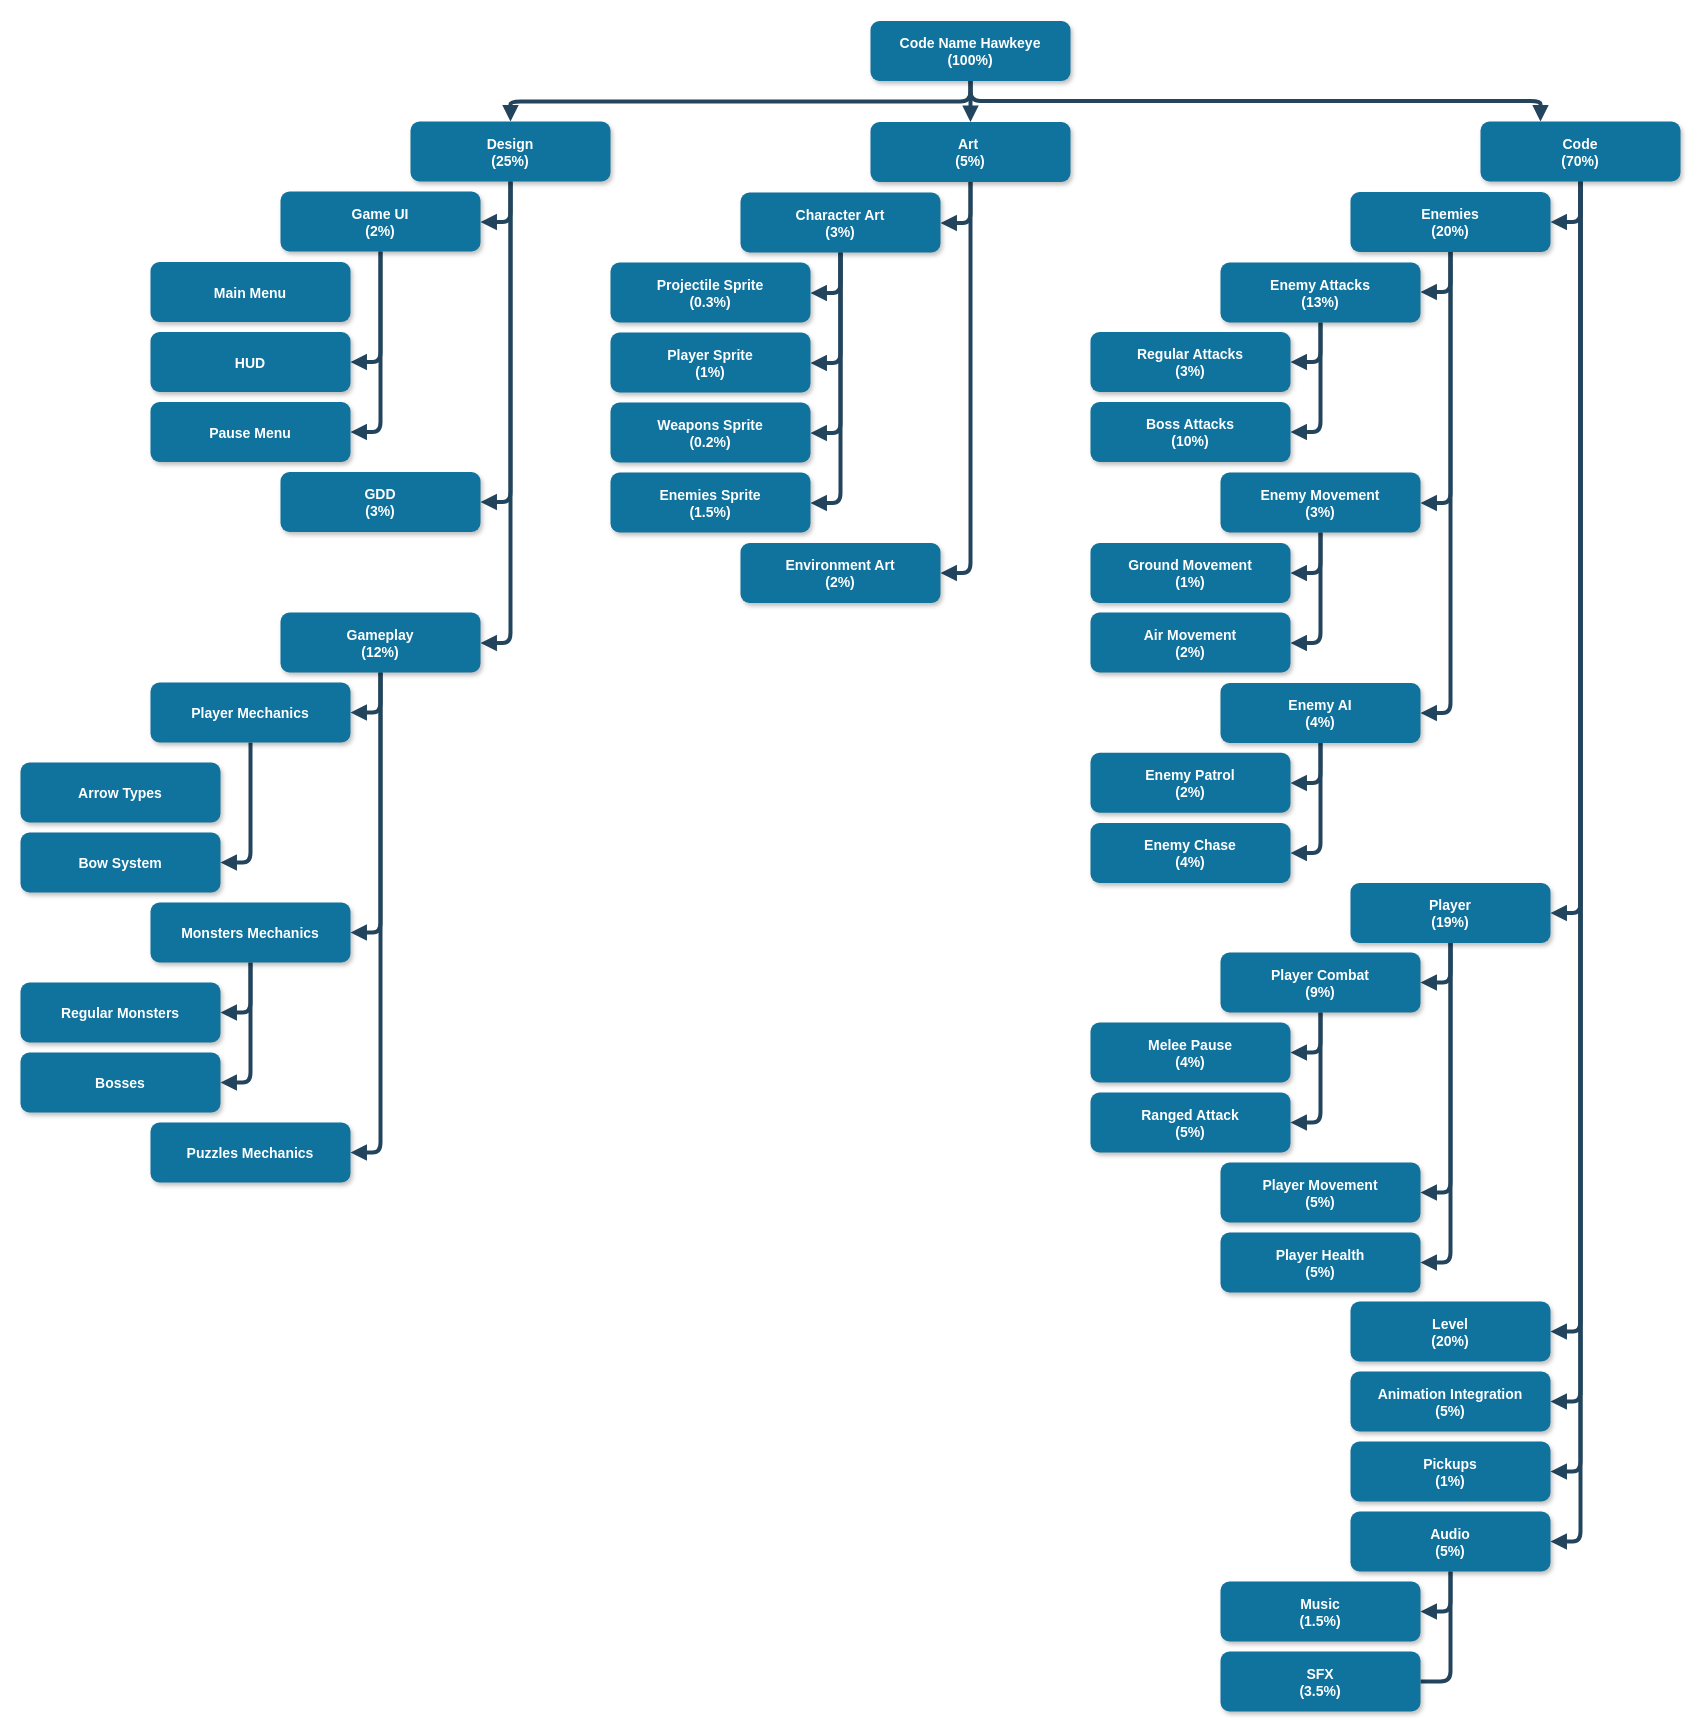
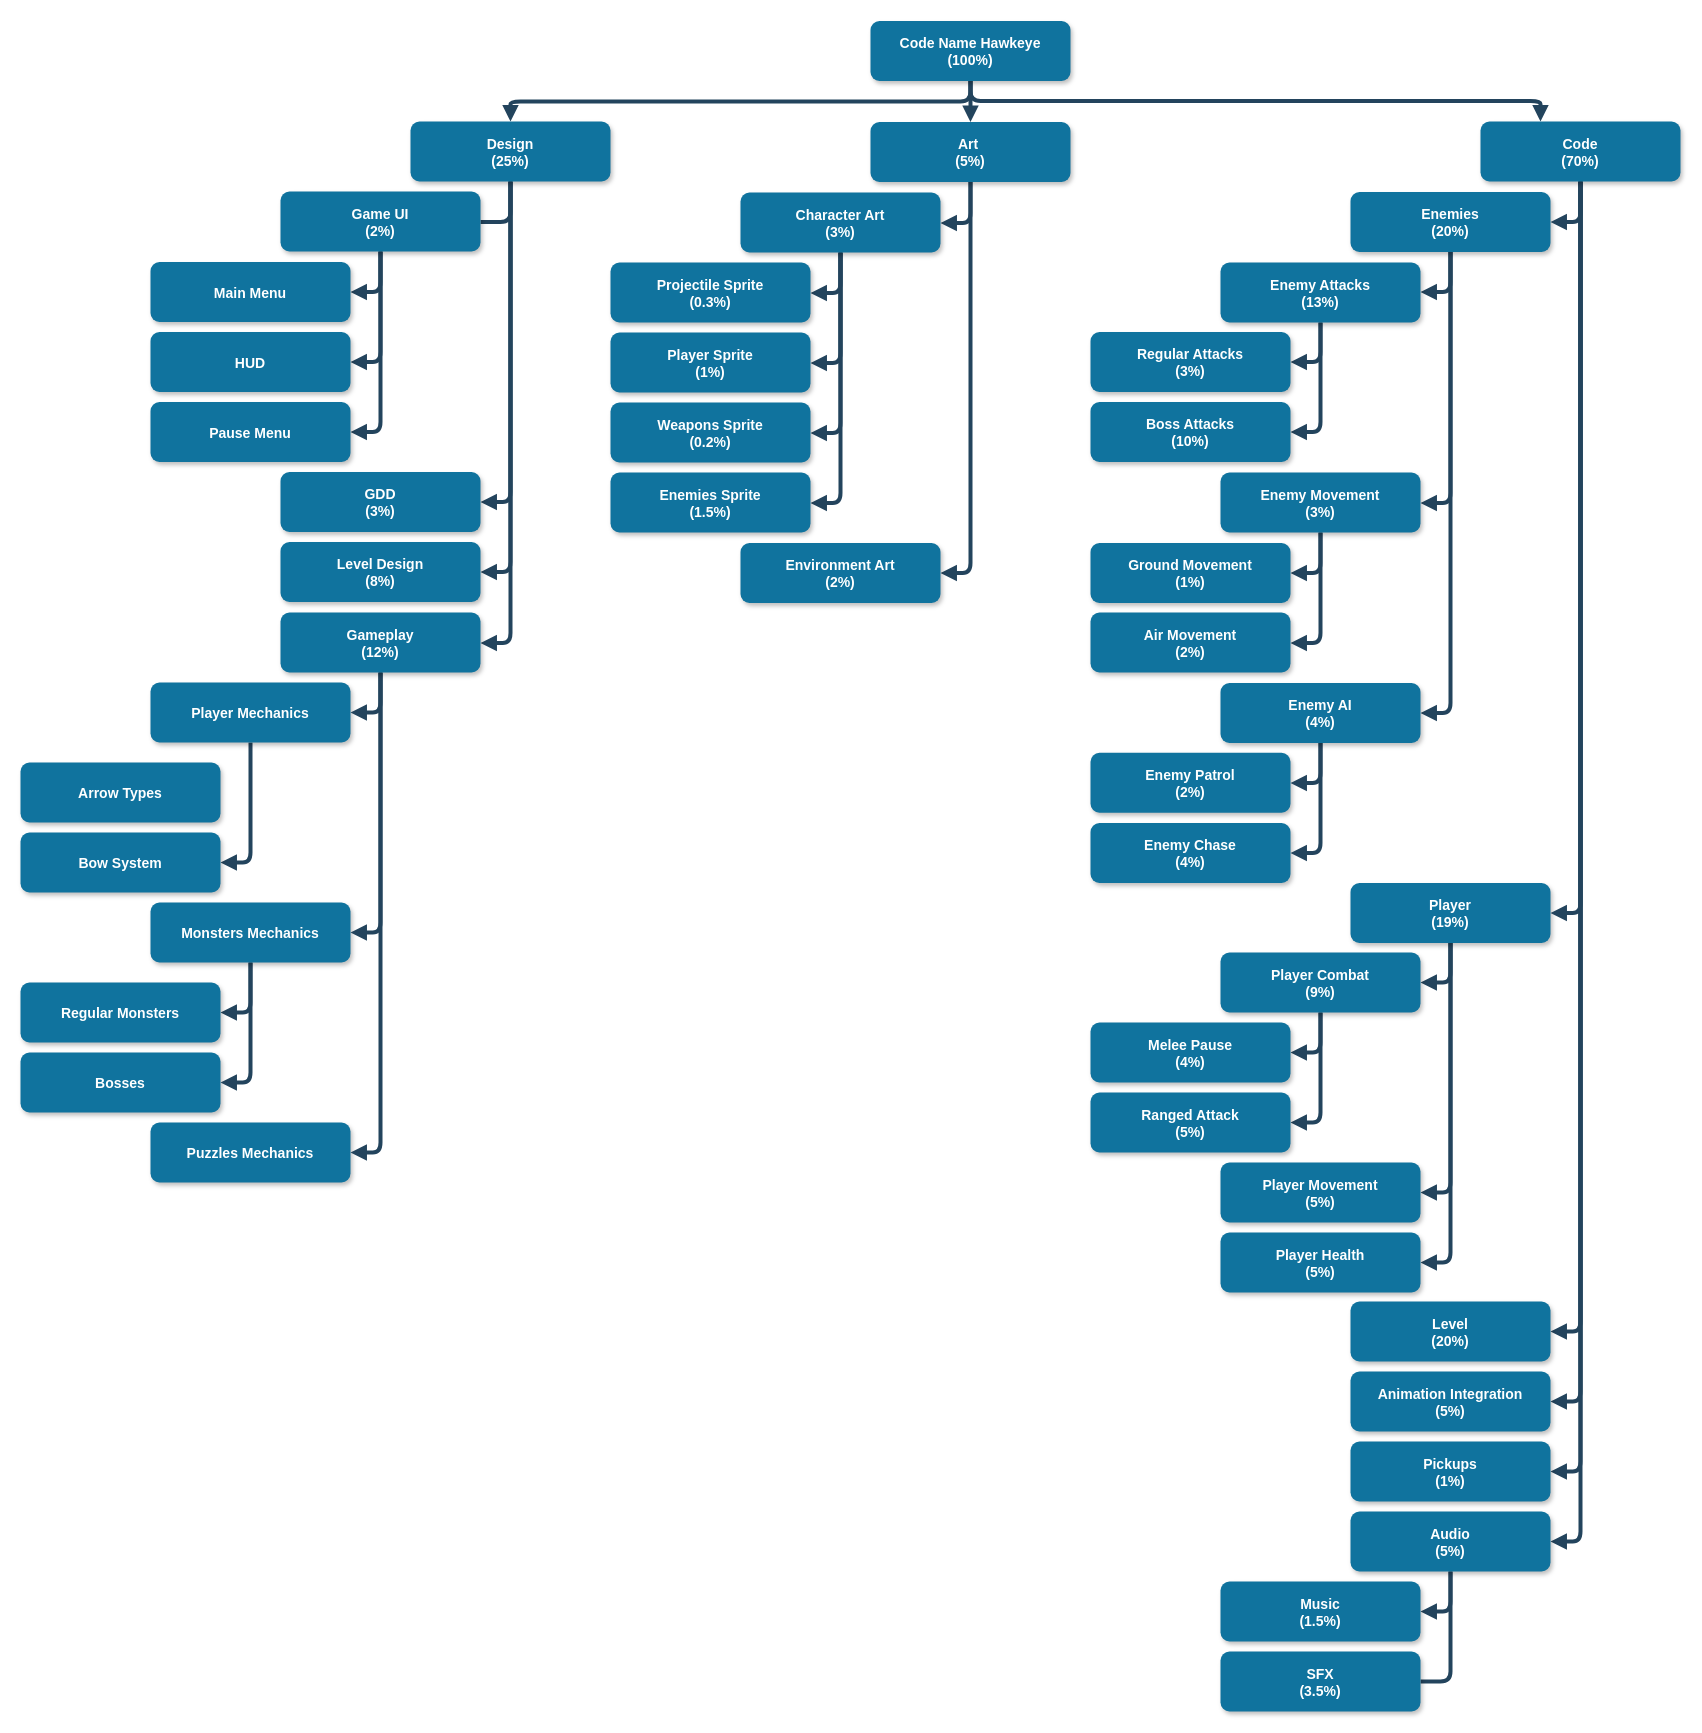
(497, 222) -> (490, 222)
none -> (372, 292)
none -> (381, 572)
none -> (502, 572)
